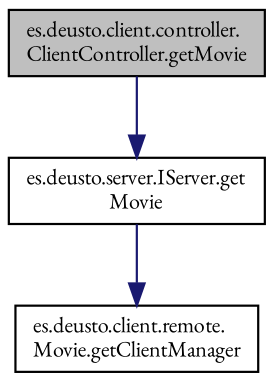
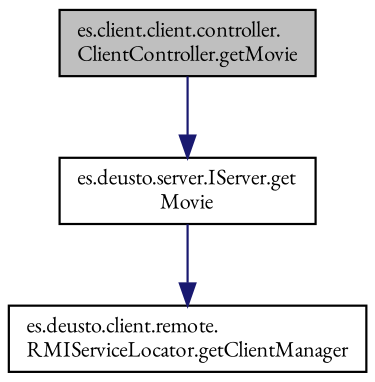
(137, 43) -> (188, 43)
(137, 339) -> (188, 339)
